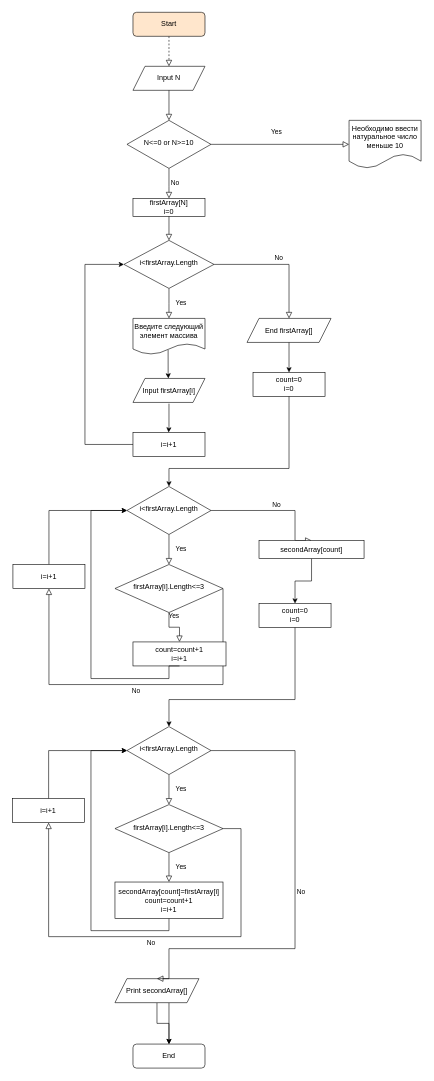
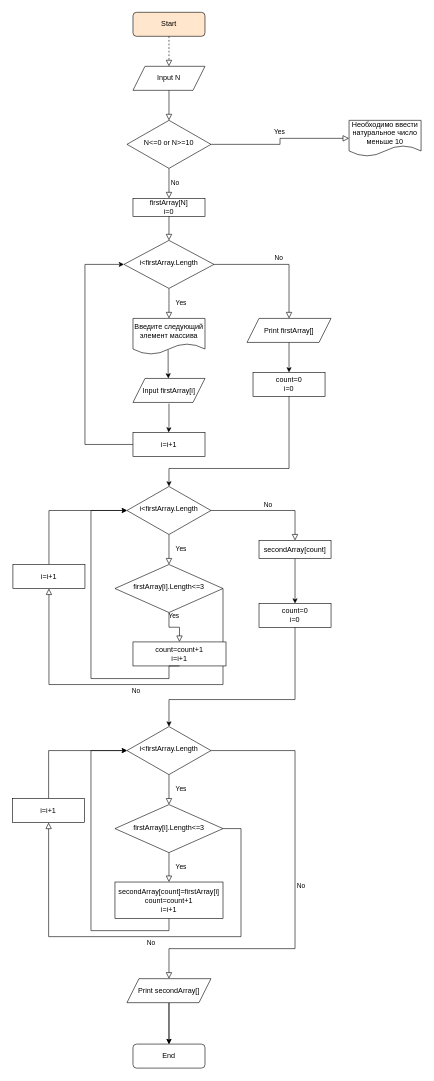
(385, 144) -> (385, 138)
(289, 330) -> (289, 330)
(311, 549) -> (295, 549)
(157, 990) -> (169, 990)
